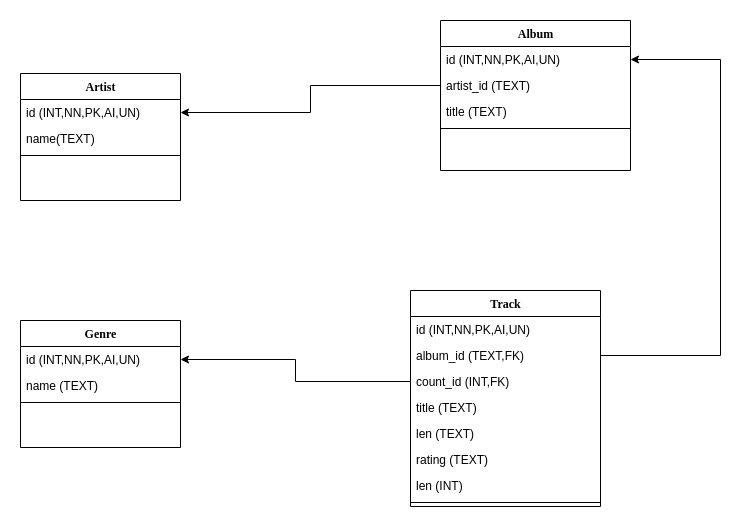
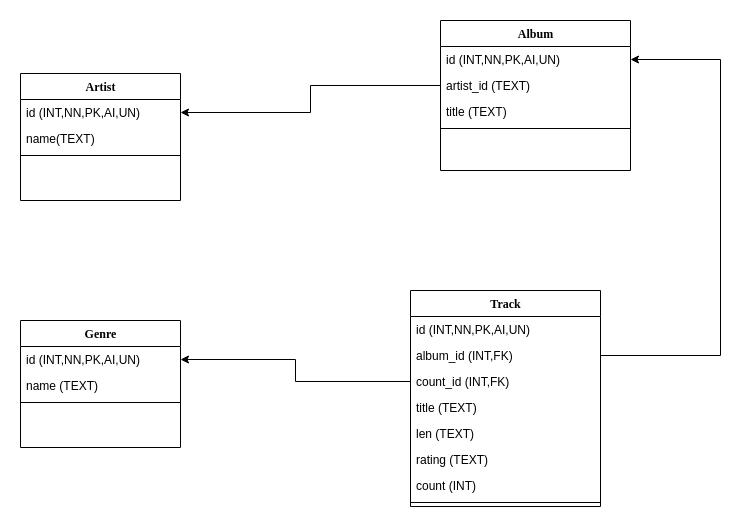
(471, 357) -> (467, 357)
(444, 487) -> (452, 487)
